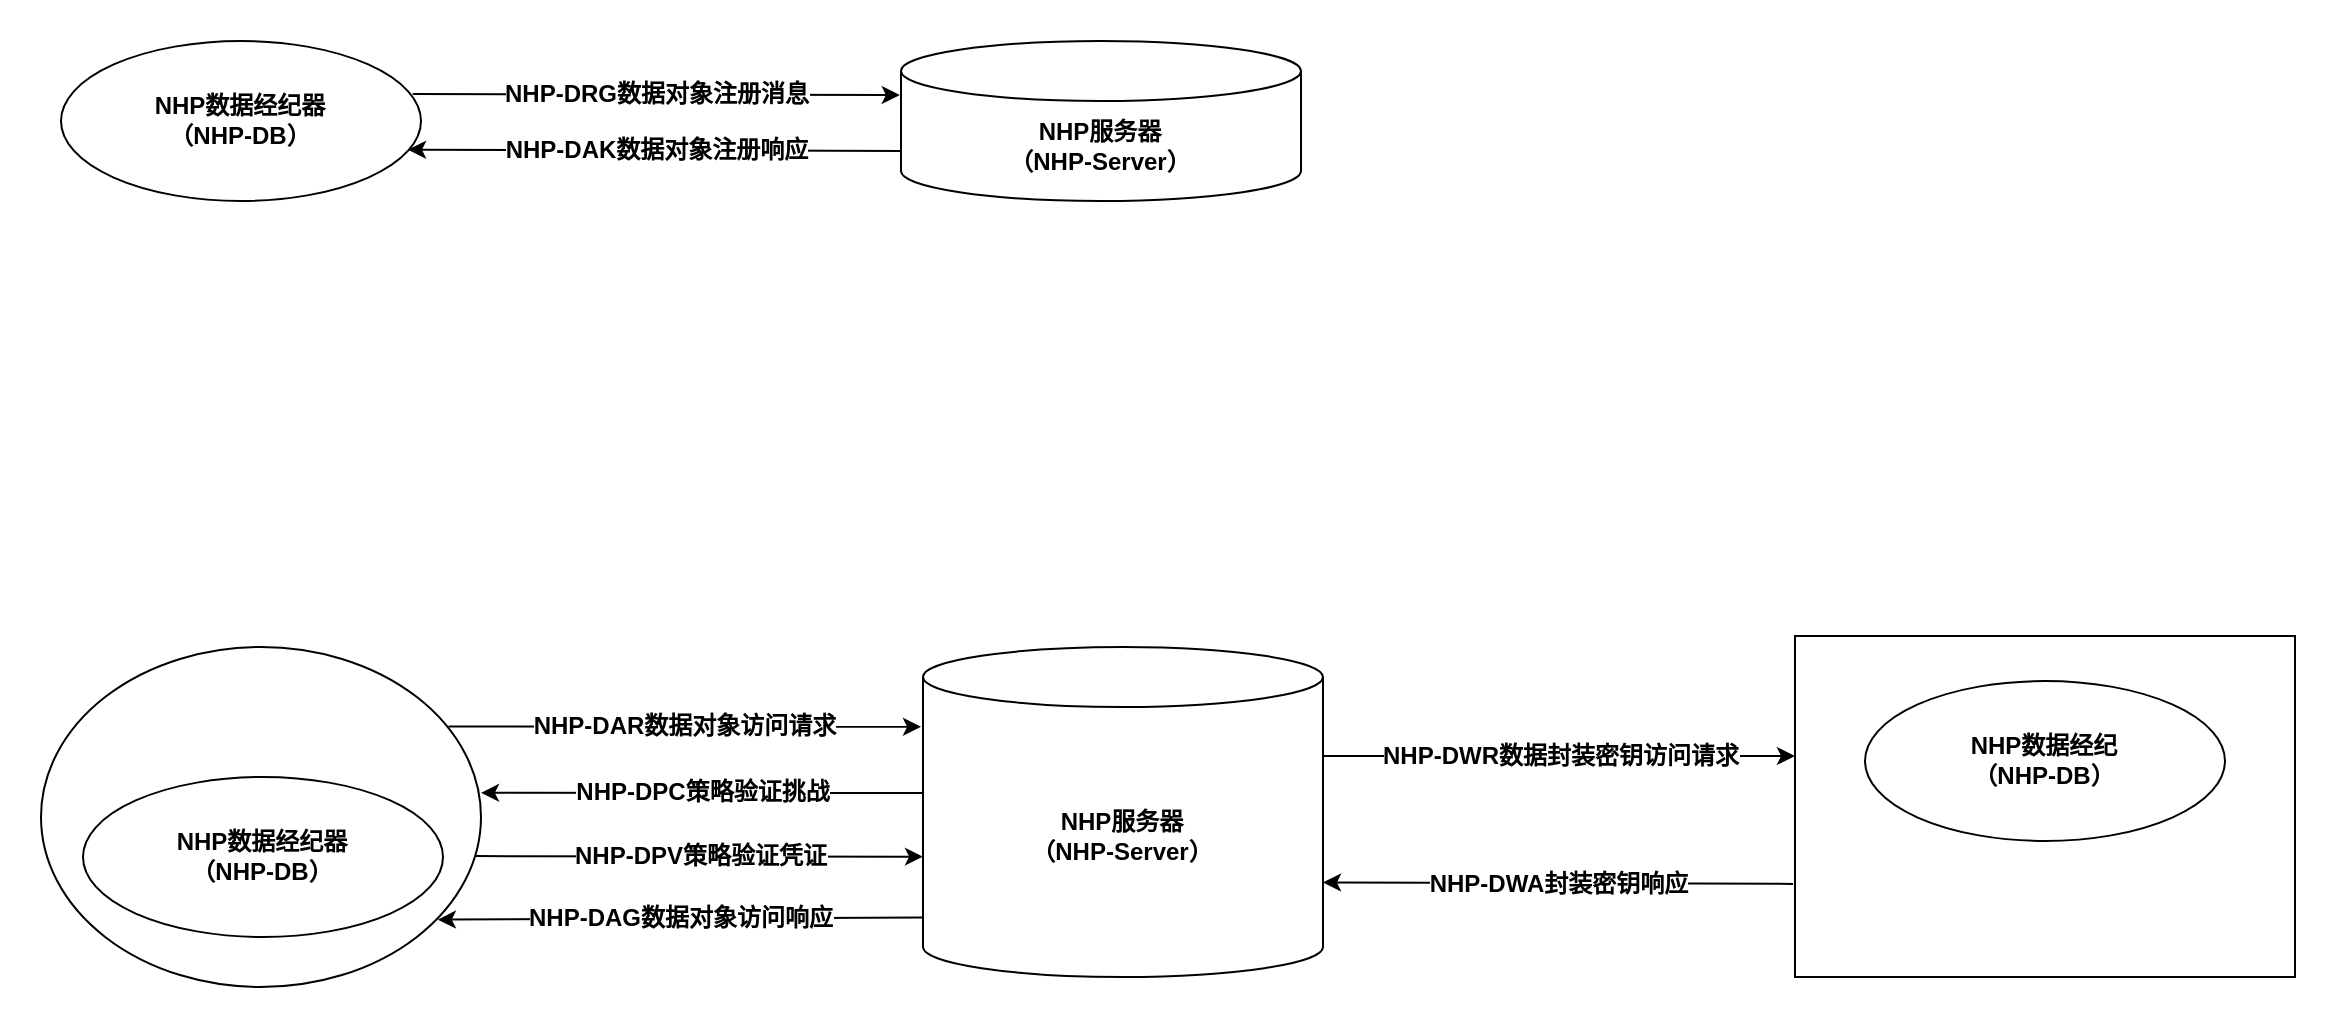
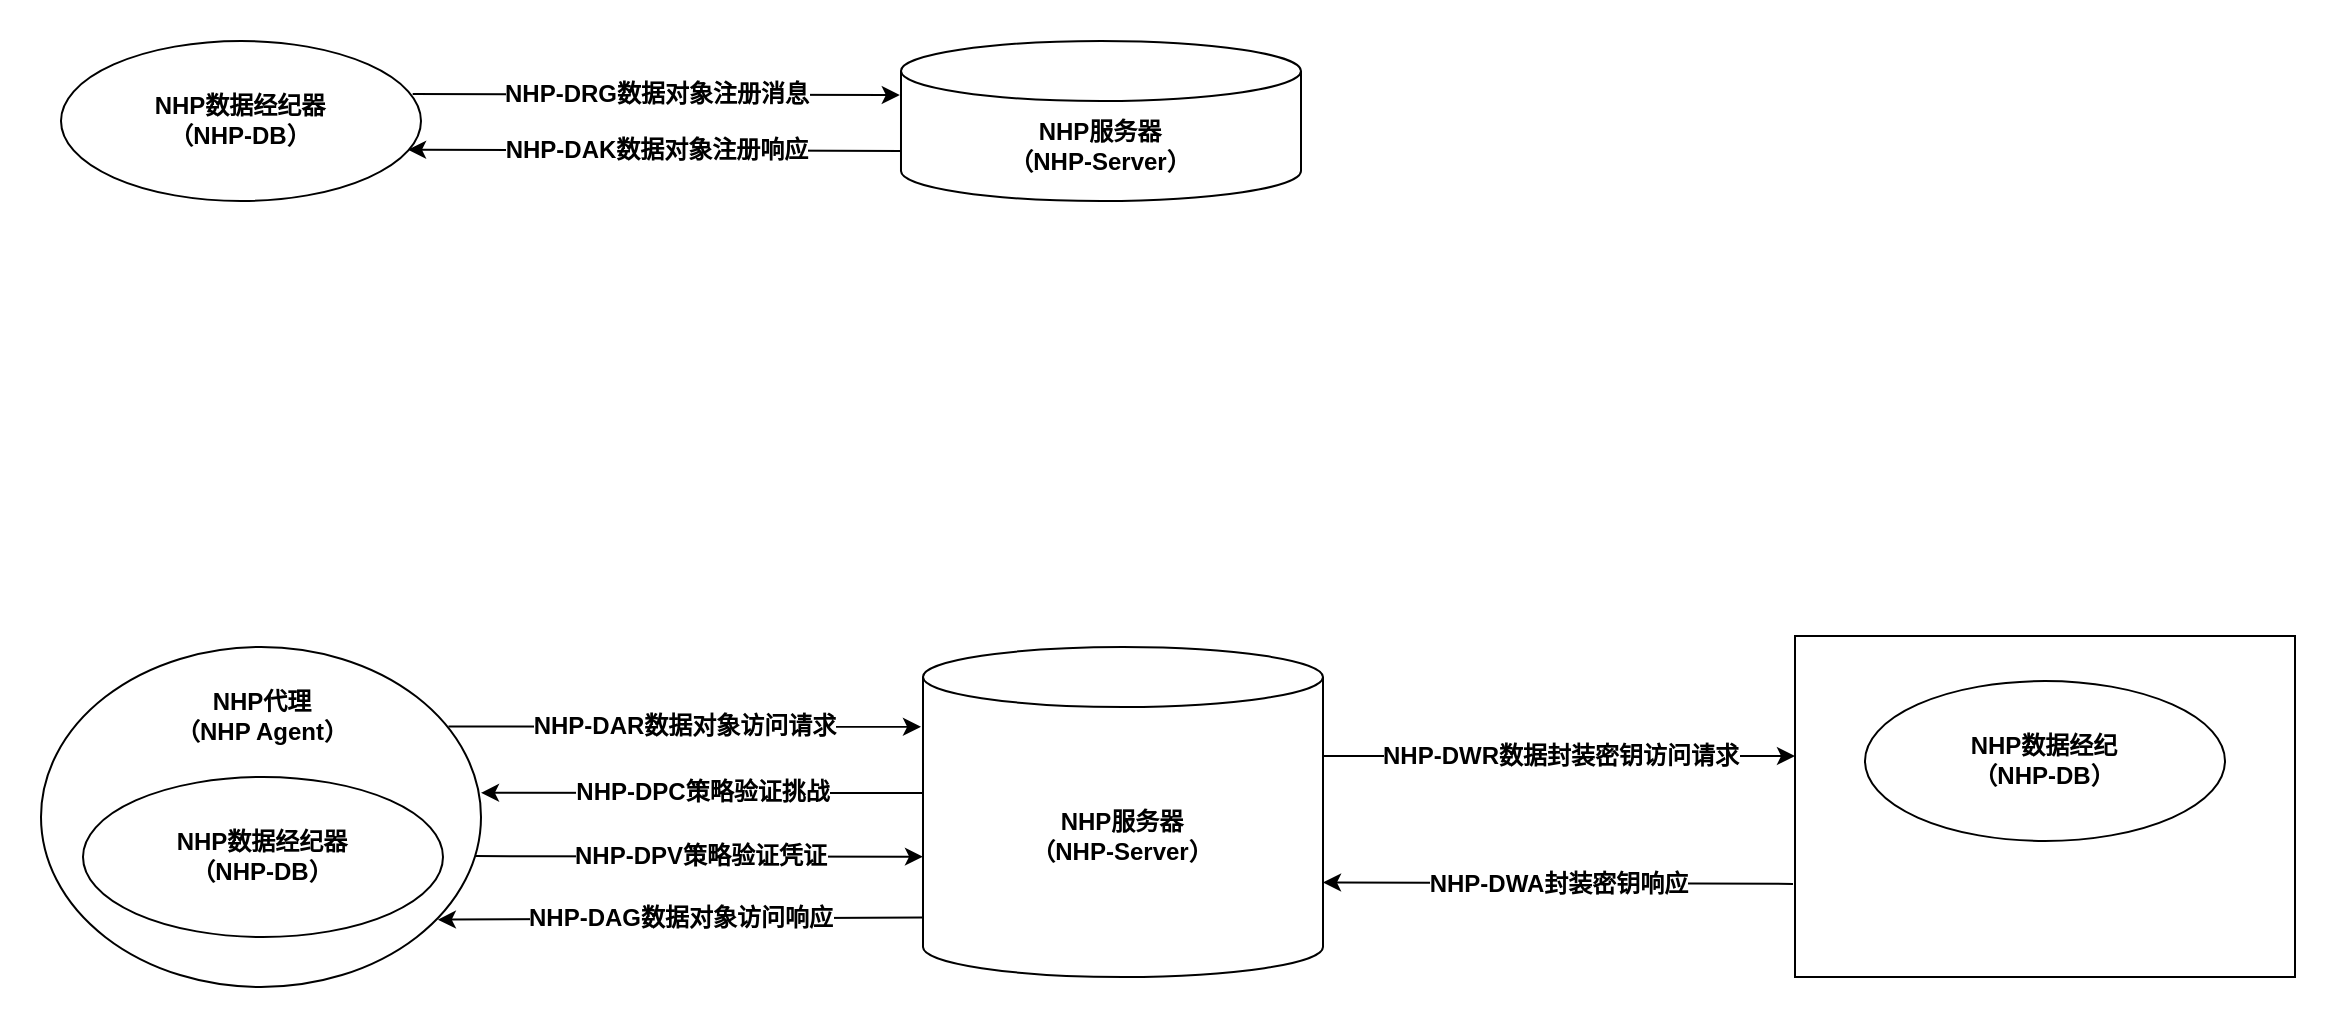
none -> (263, 717)
